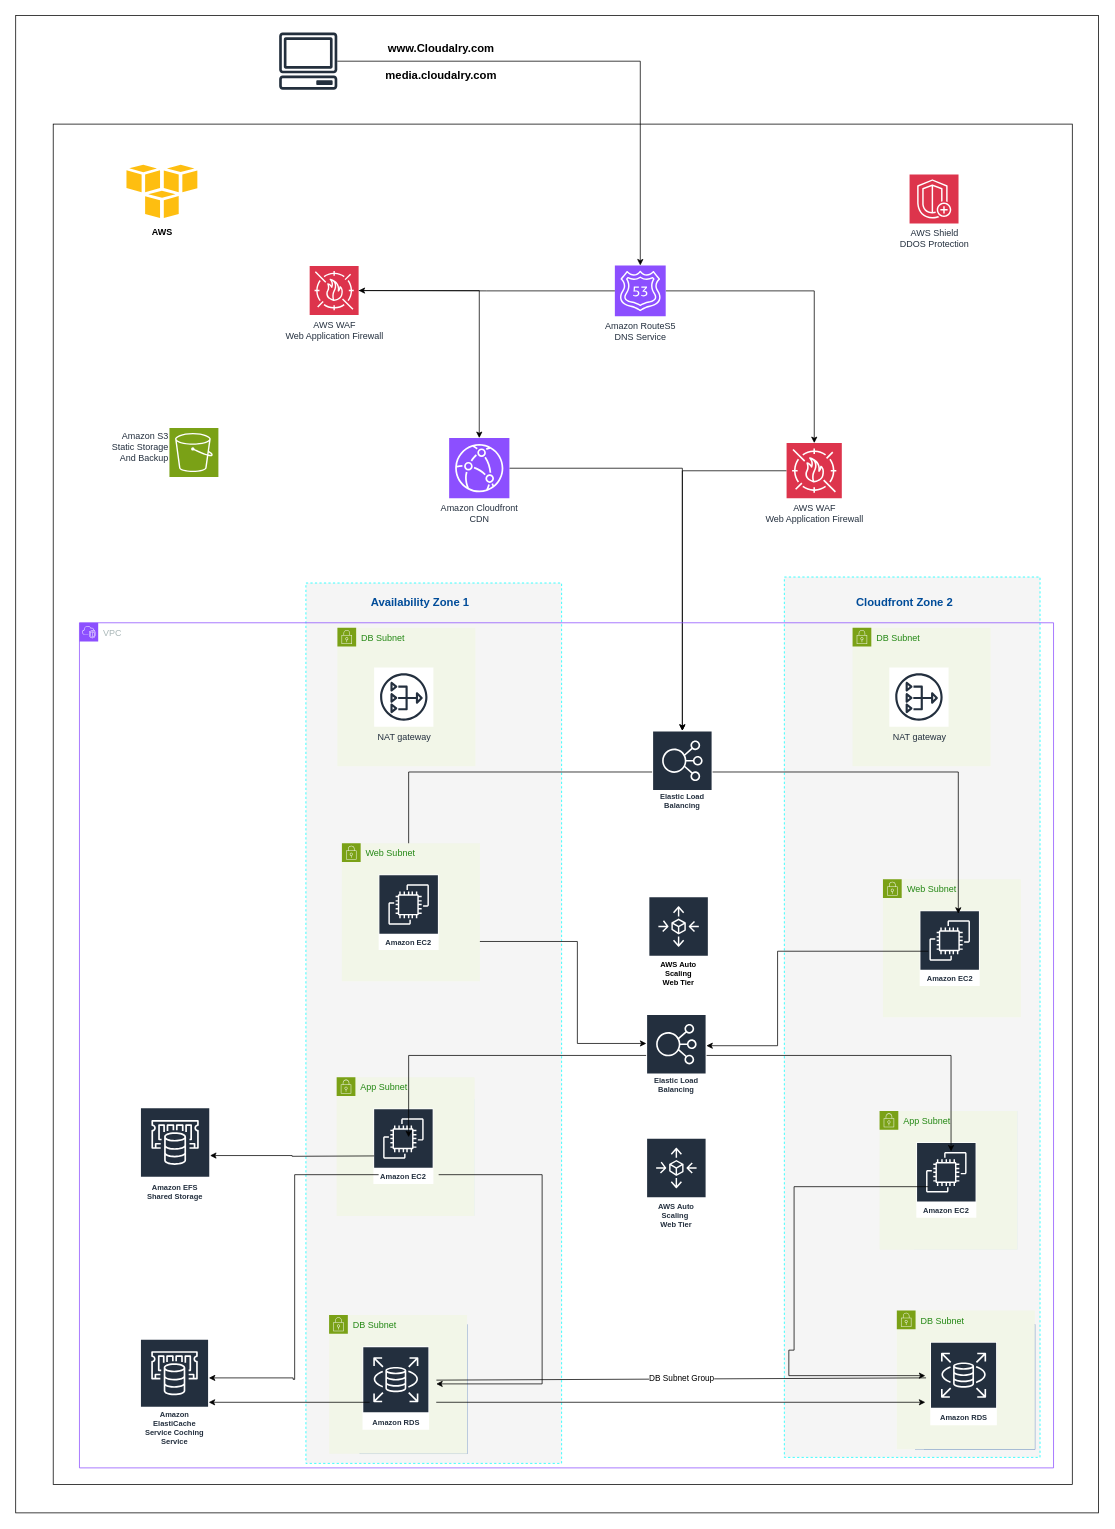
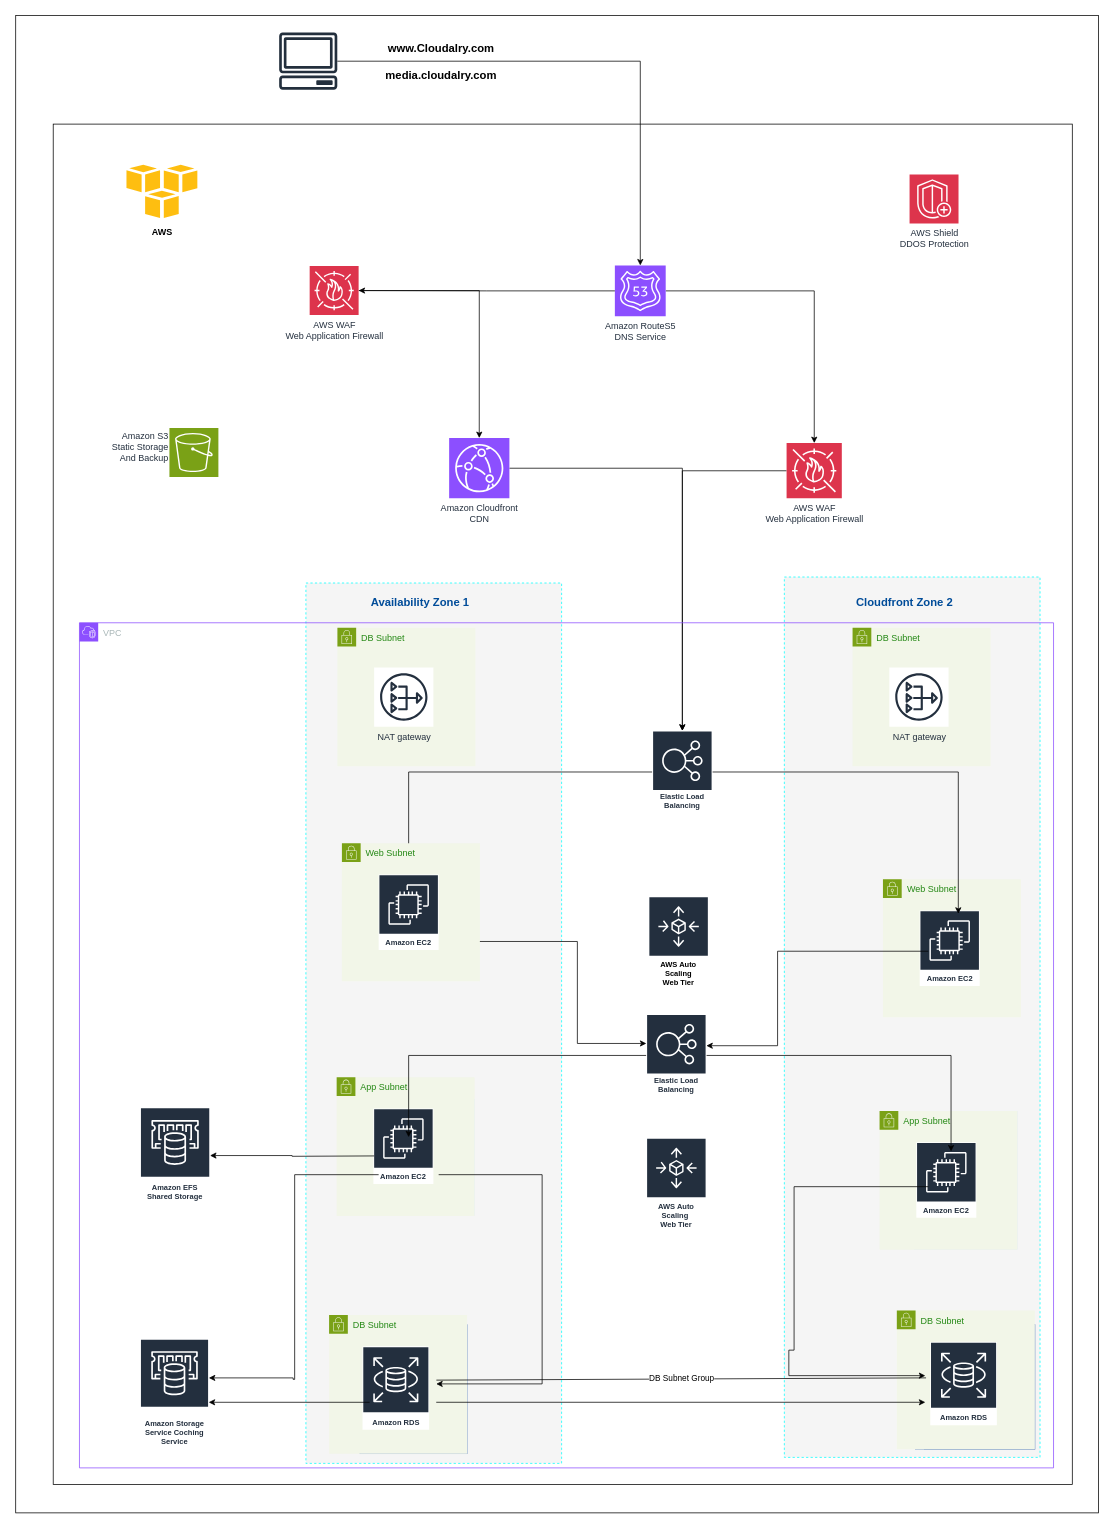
(174, 1433) -> (174, 1433)
